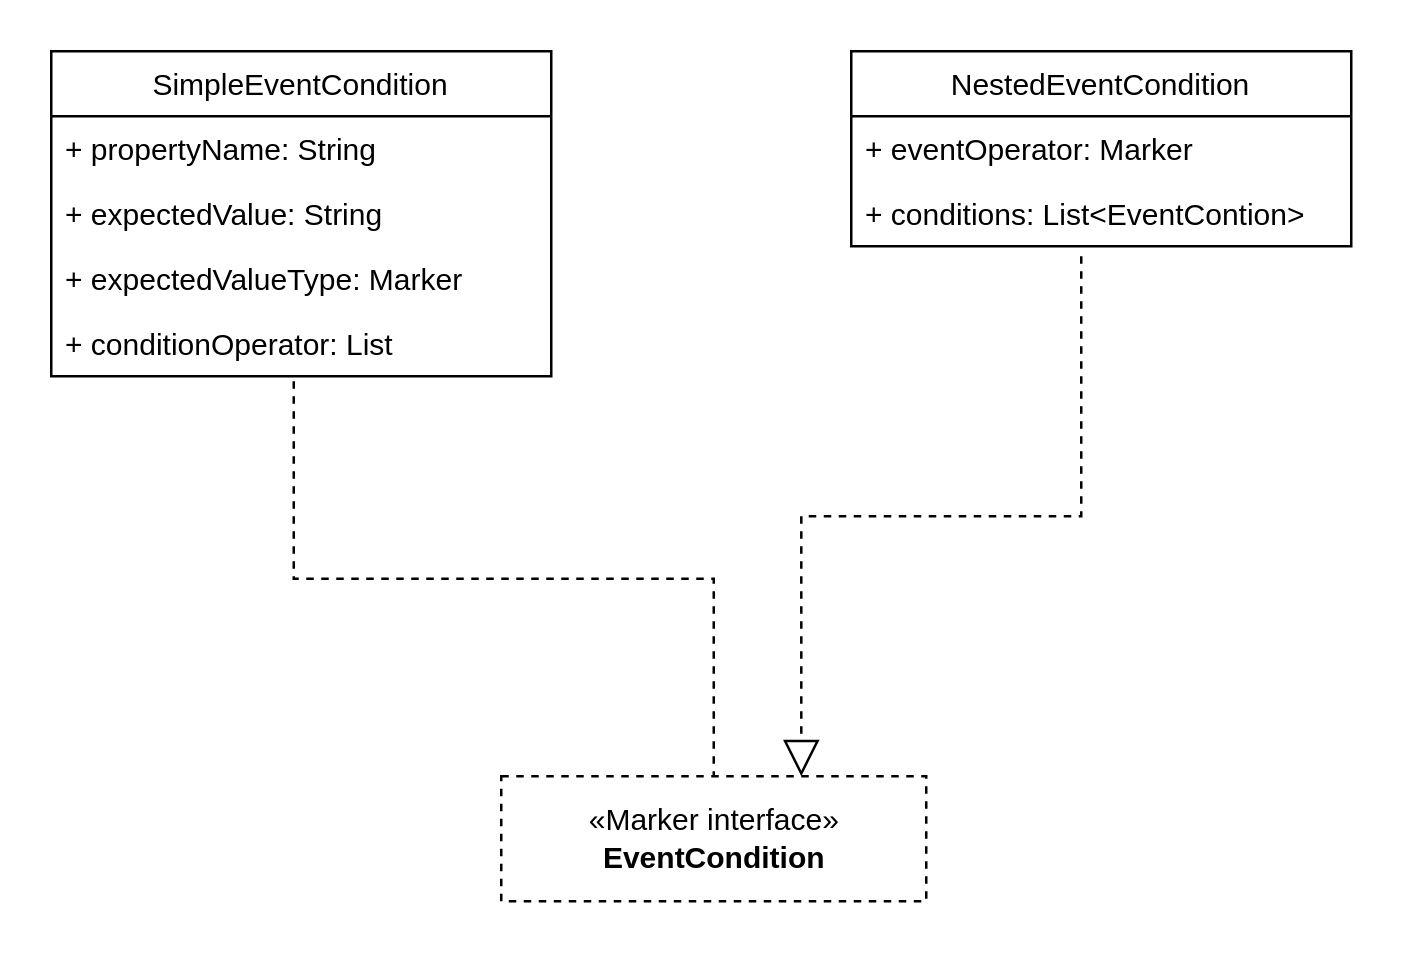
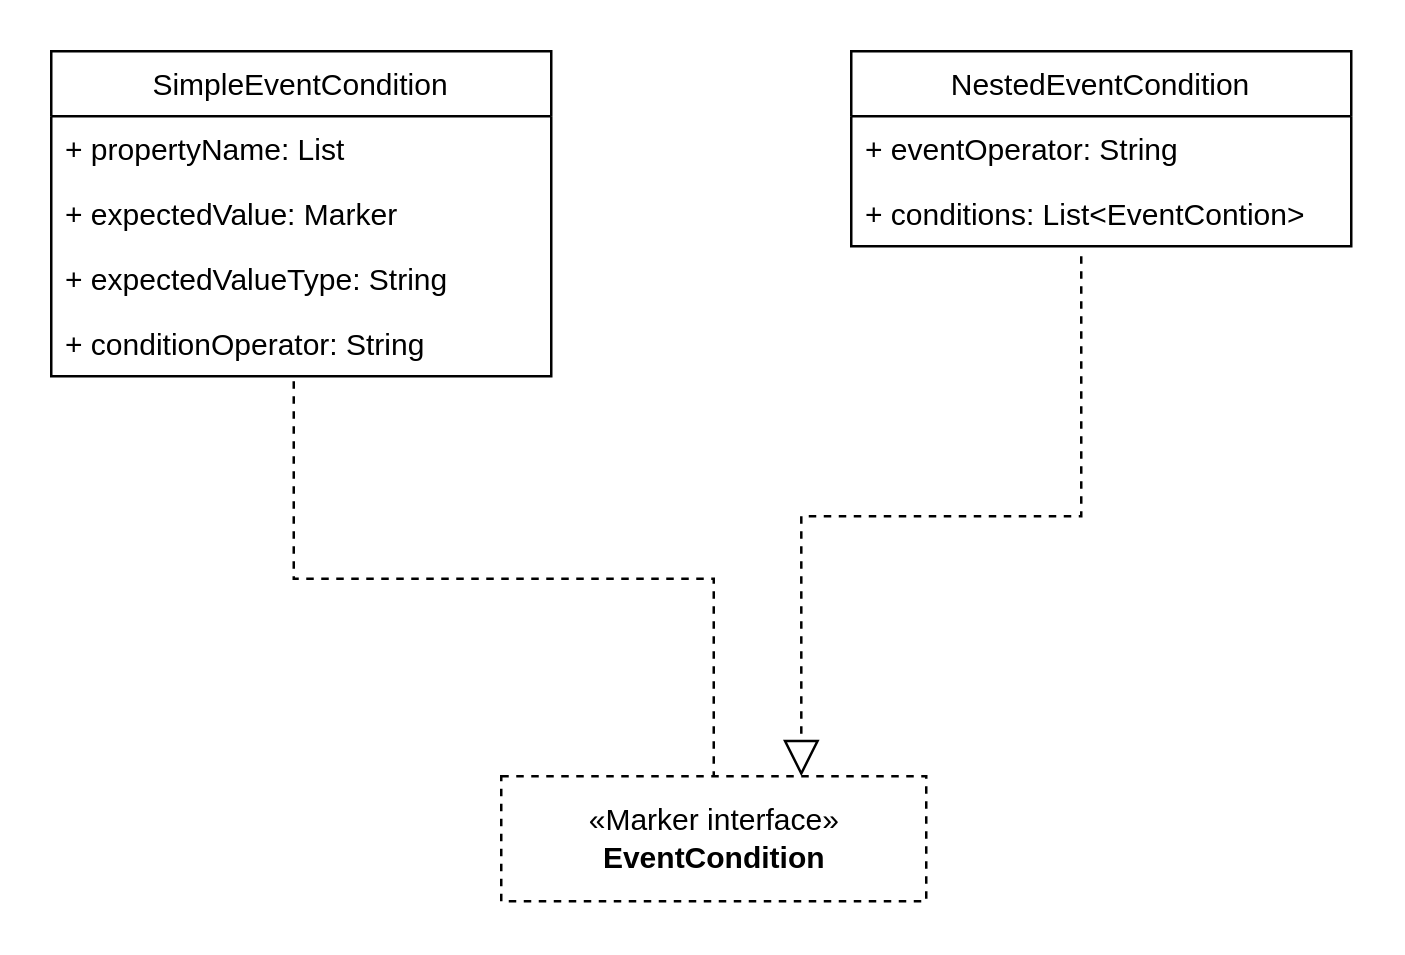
(234, 150) -> (217, 150)
(1047, 150) -> (1043, 150)
(239, 215) -> (243, 215)
(276, 280) -> (272, 280)
(252, 345) -> (268, 345)
